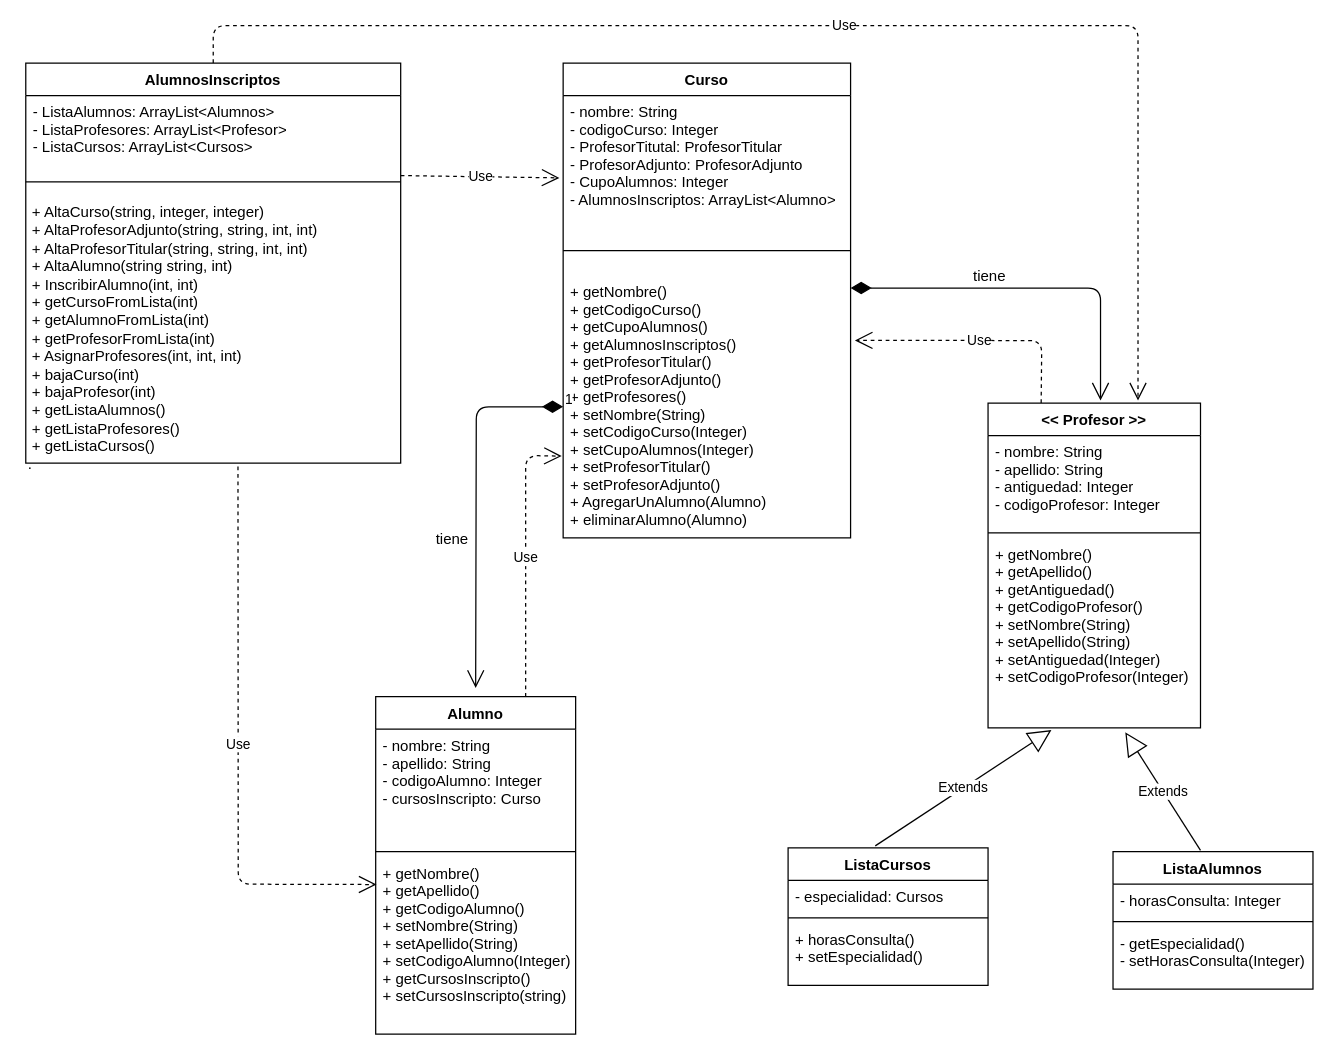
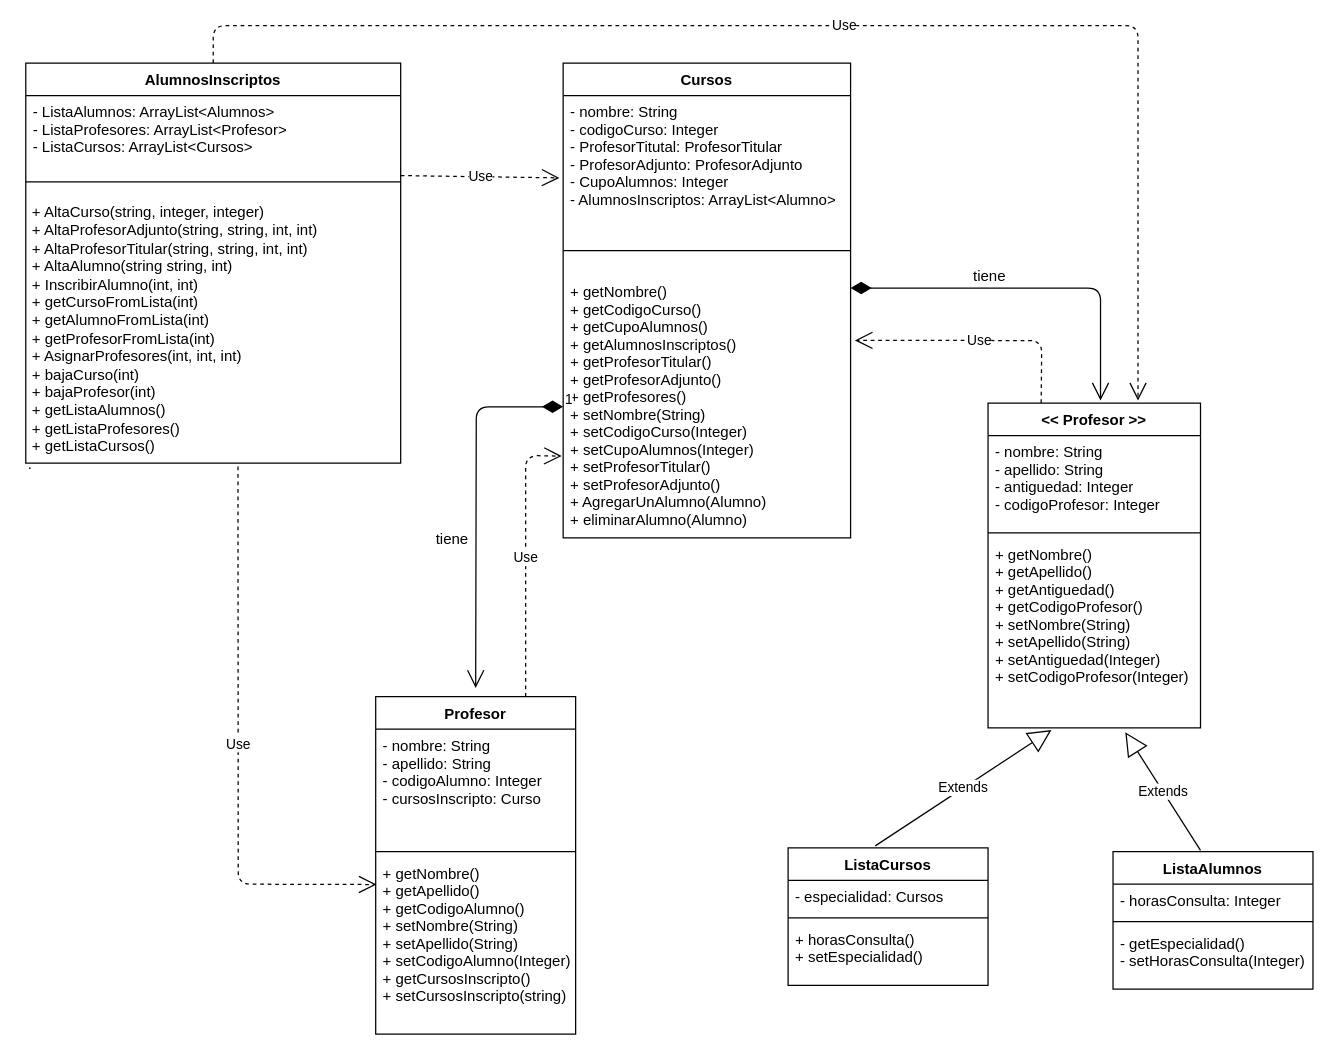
(706, 80) -> (706, 80)
(475, 714) -> (475, 714)
